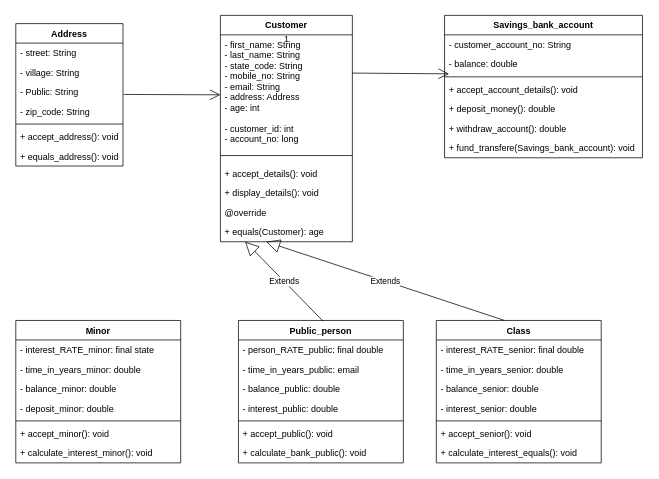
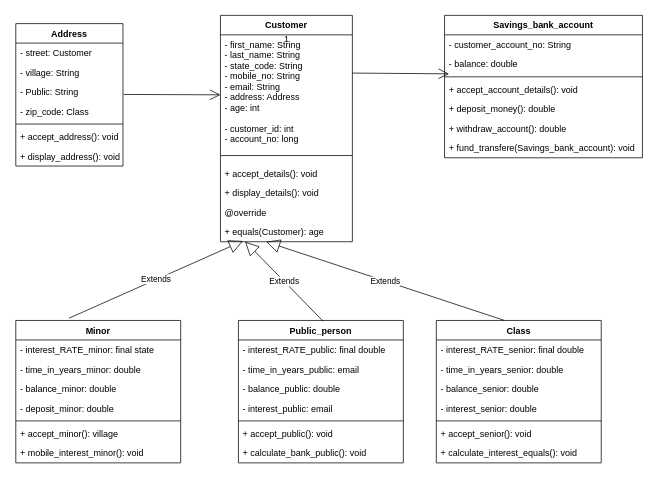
(55, 53) -> (61, 53)
(59, 112) -> (56, 112)
(74, 157) -> (75, 157)
none -> (149, 282)
(317, 350) -> (321, 350)
(297, 409) -> (293, 409)
(69, 434) -> (74, 434)
(96, 454) -> (88, 454)
